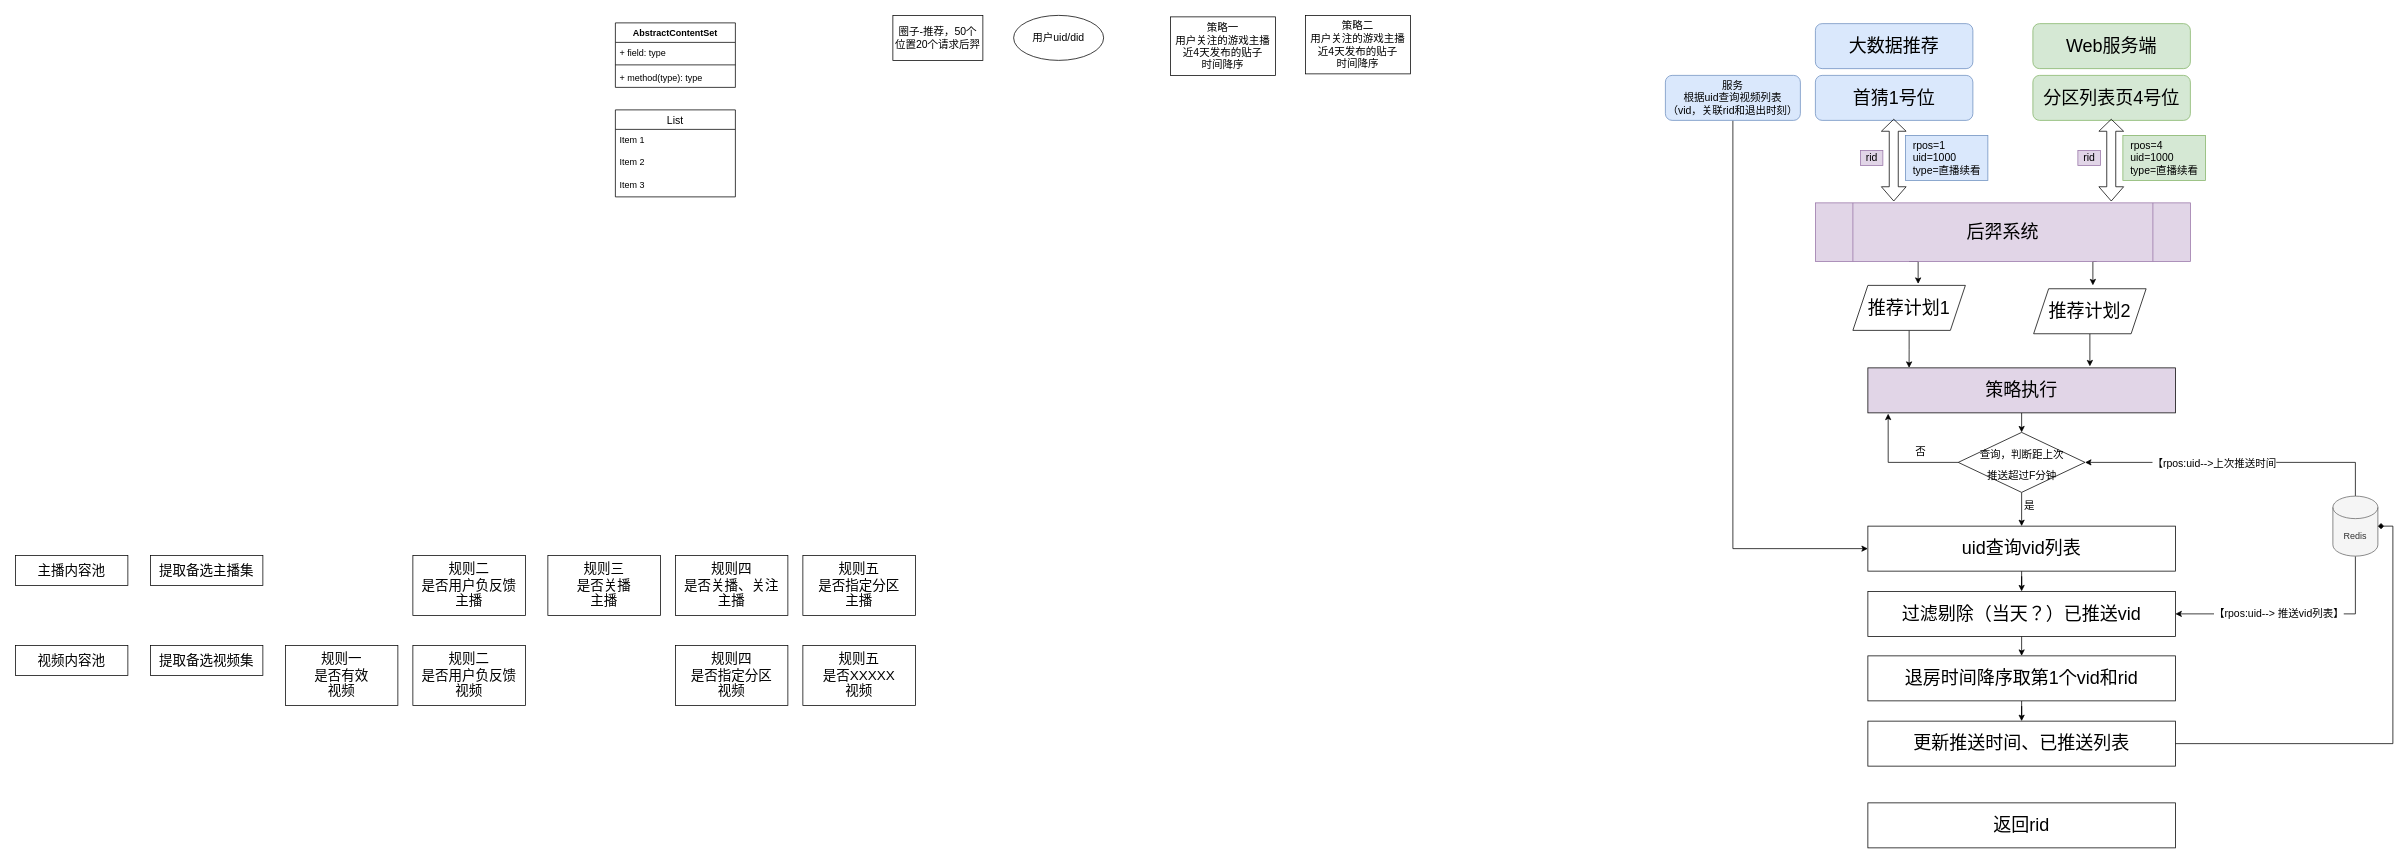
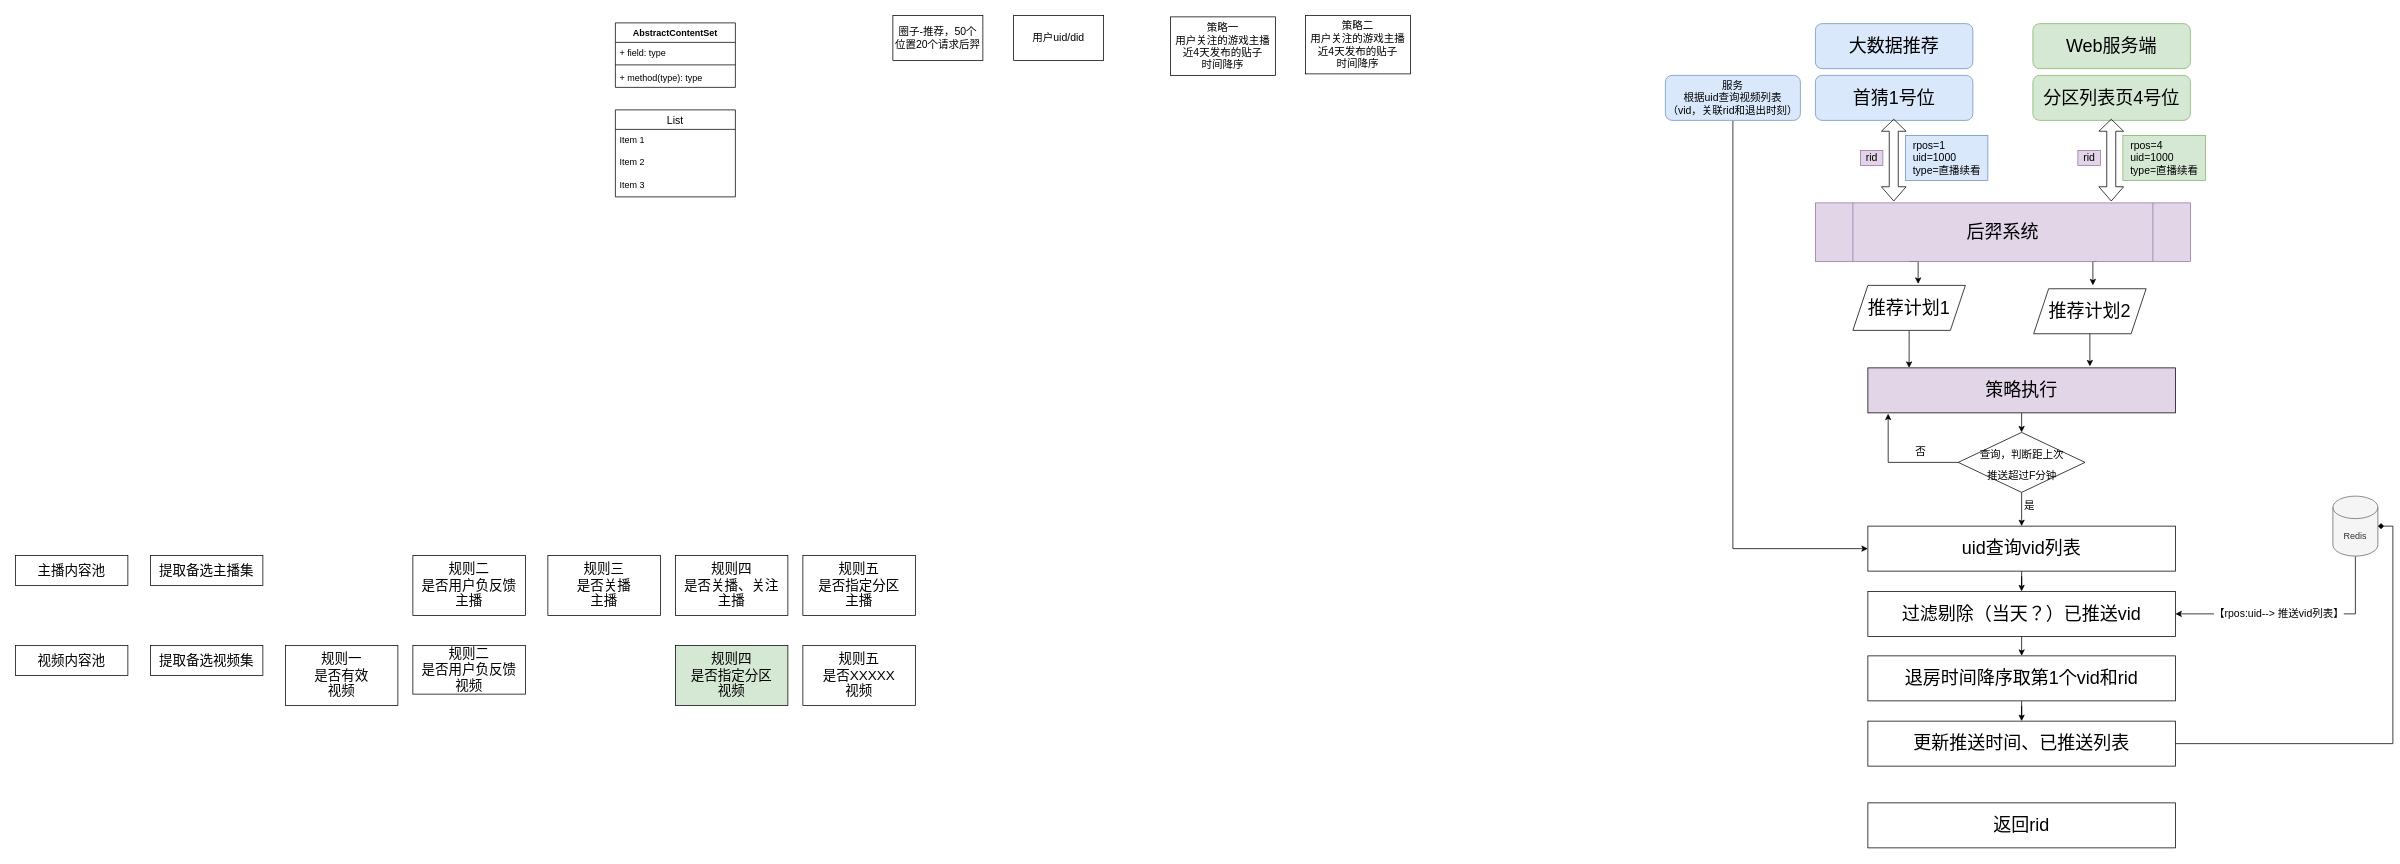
(1059, 38) -> (1059, 38)
(2239, 462) -> none
(469, 675) -> (469, 670)
(732, 675) -> (732, 675)
